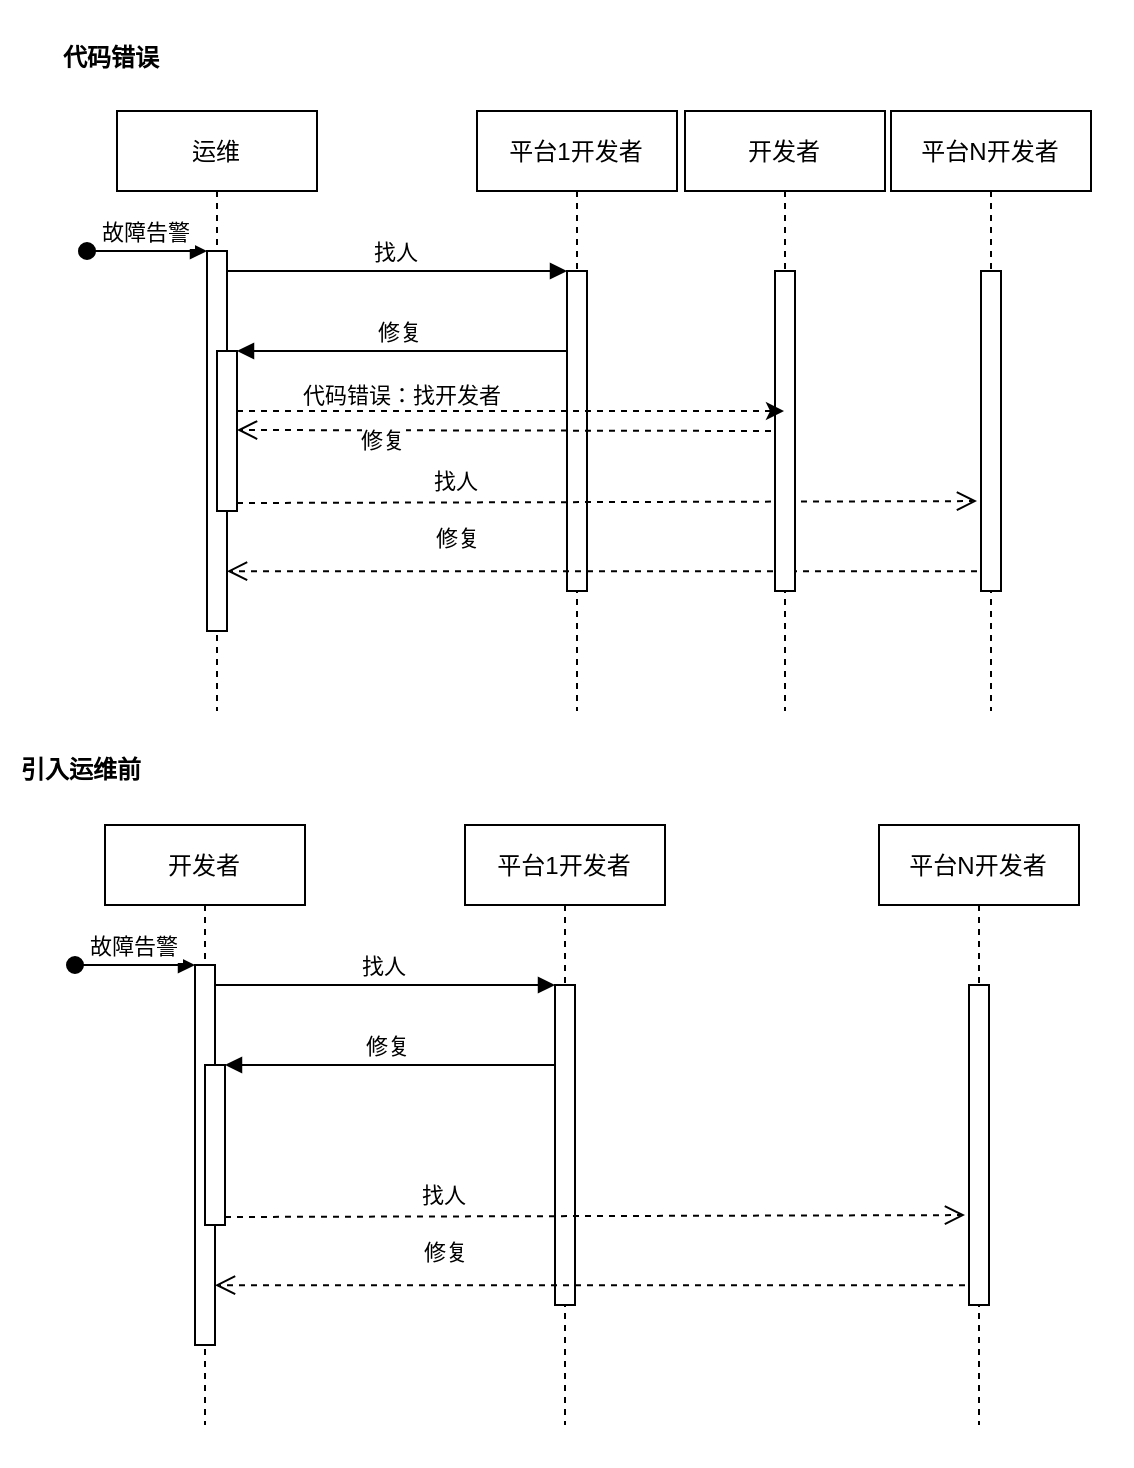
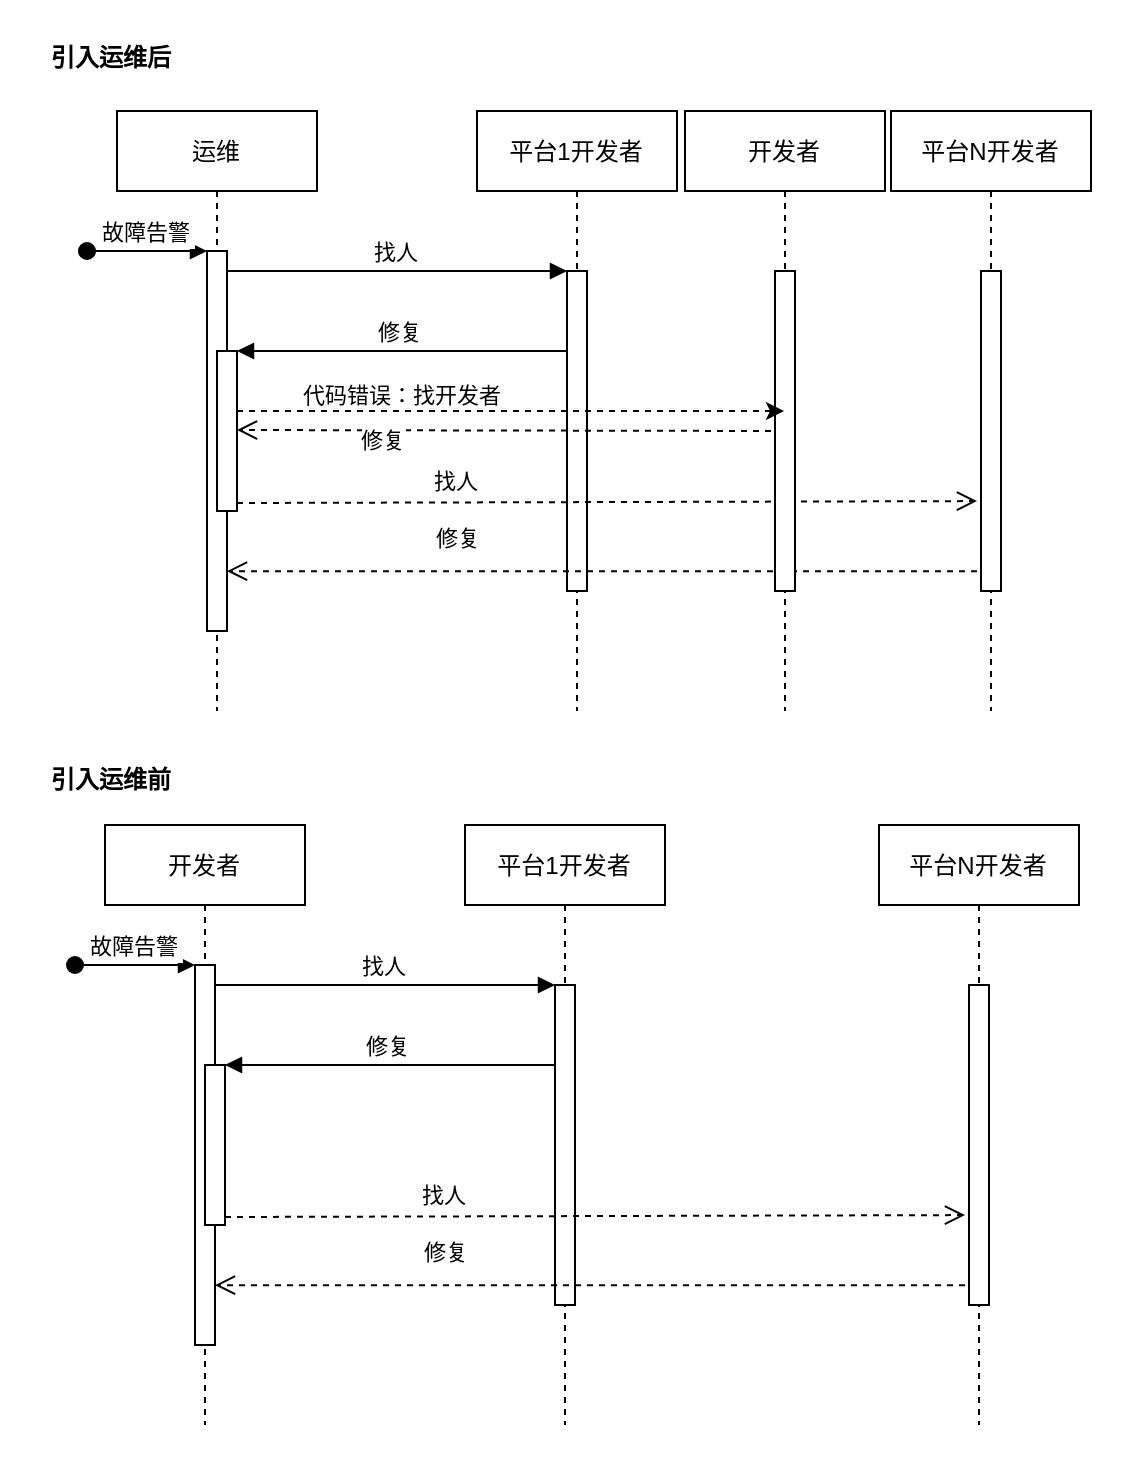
(112, 59) -> (112, 59)
(81, 771) -> (111, 781)
